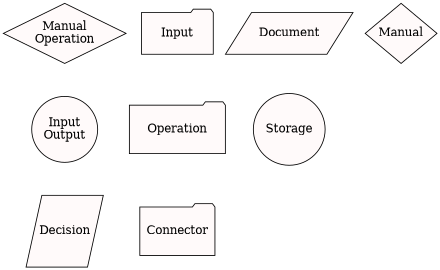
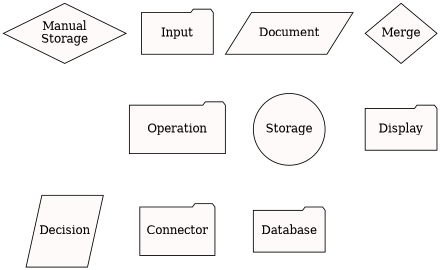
(65, 33) -> (65, 33)
(401, 33) -> (401, 33)
(65, 129) -> none
none -> (401, 129)
none -> (289, 231)
